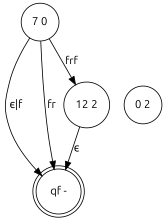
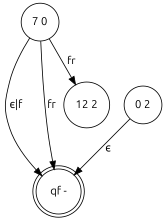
(71, 61) -> (71, 61)
(74, 145) -> (105, 144)
